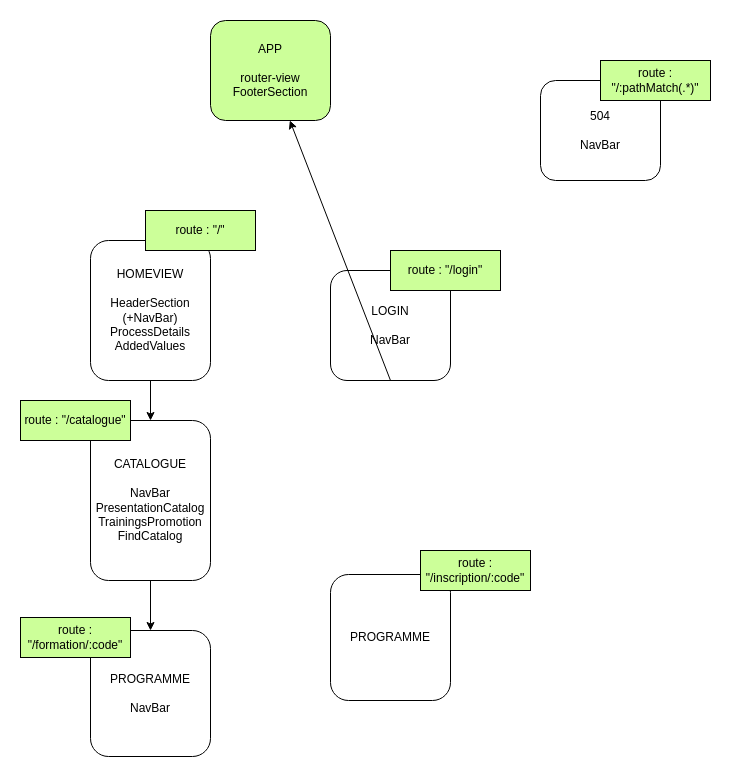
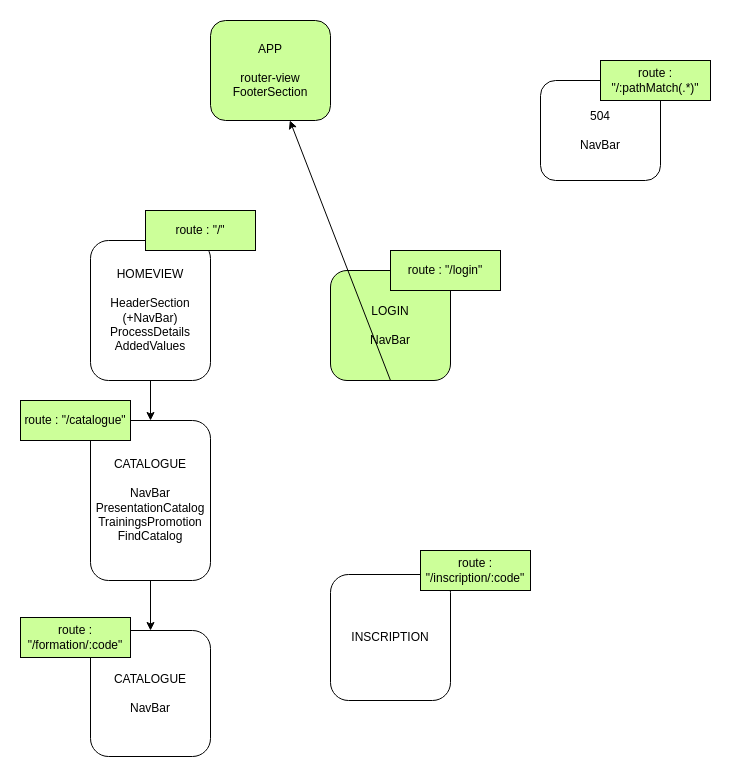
(391, 326) -> (391, 326)
(391, 638) -> (391, 638)
(151, 694) -> (151, 694)
